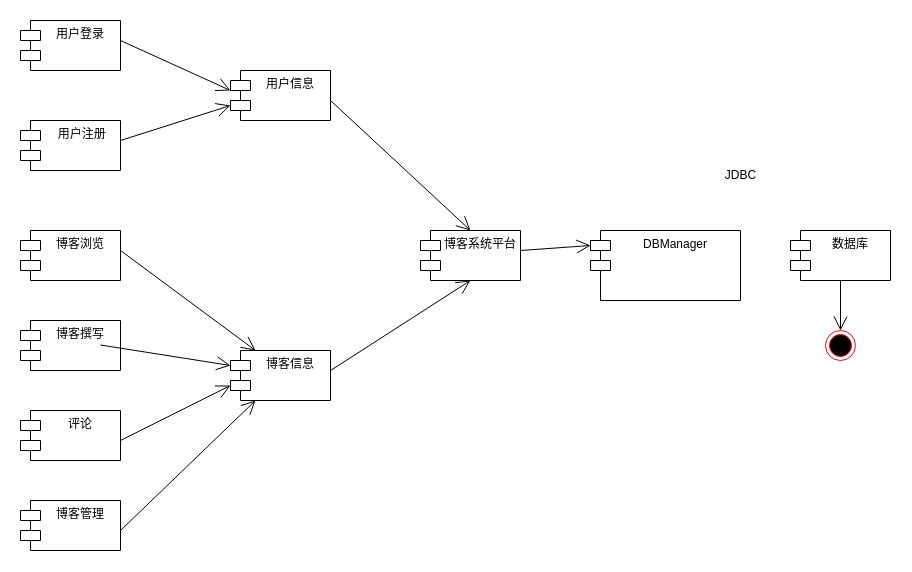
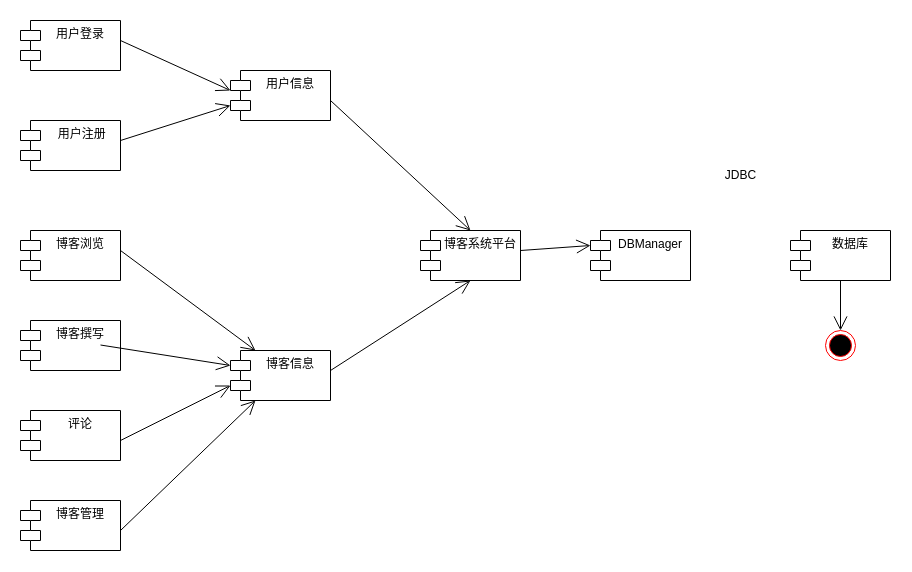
(666, 266) -> (641, 256)
